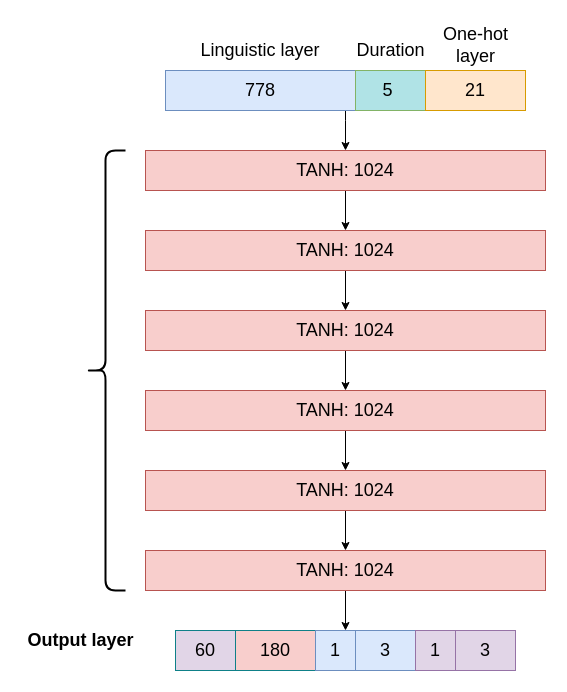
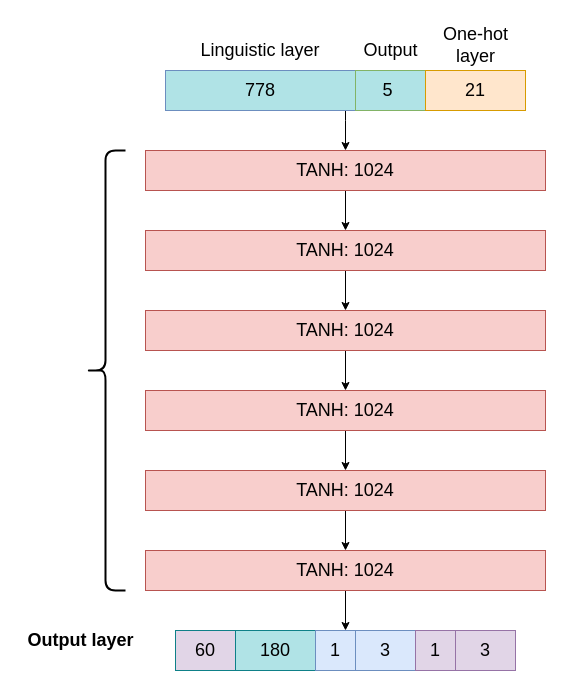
(391, 51) -> (391, 51)
(261, 91) -> (261, 91)
(276, 651) -> (276, 651)
